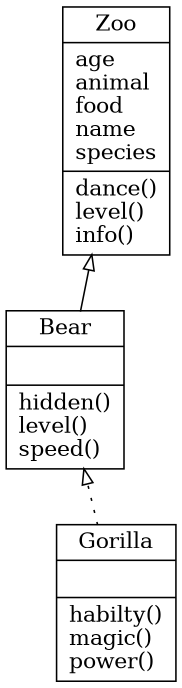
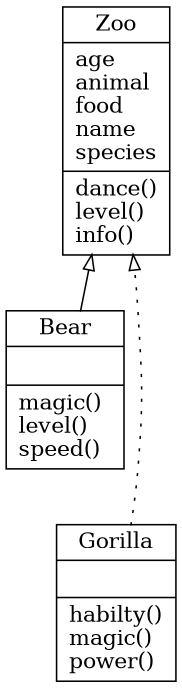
(65, 403) -> (60, 403)
(93, 505) -> (142, 398)
